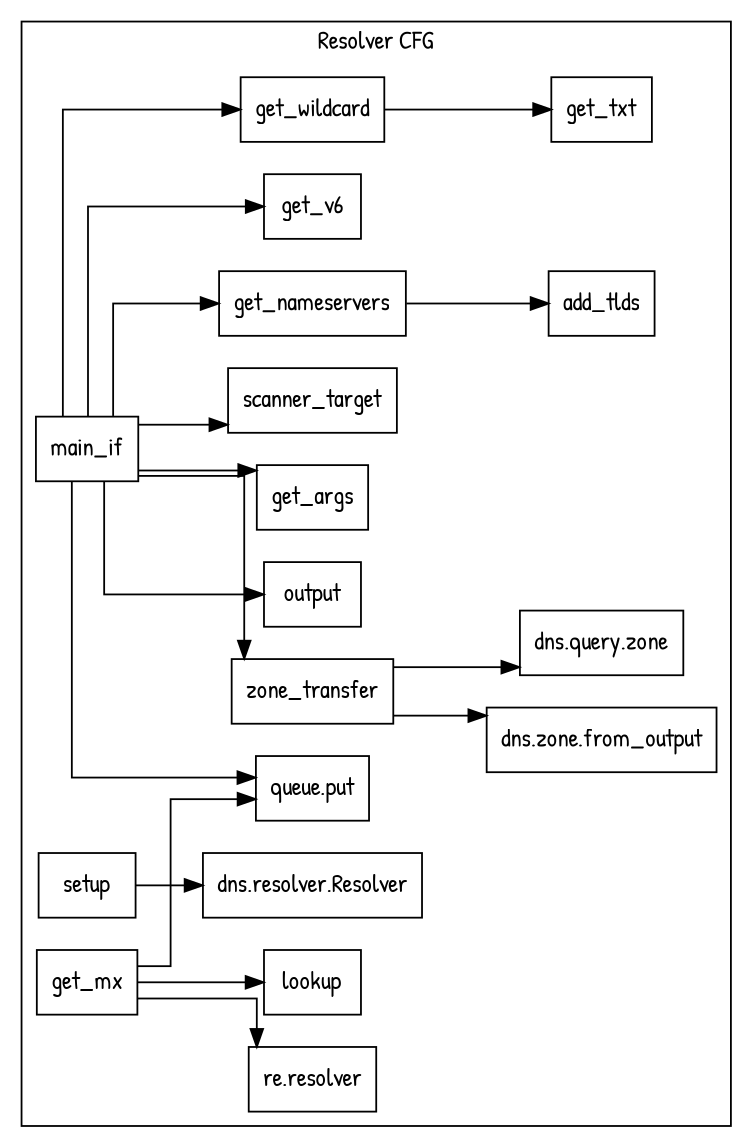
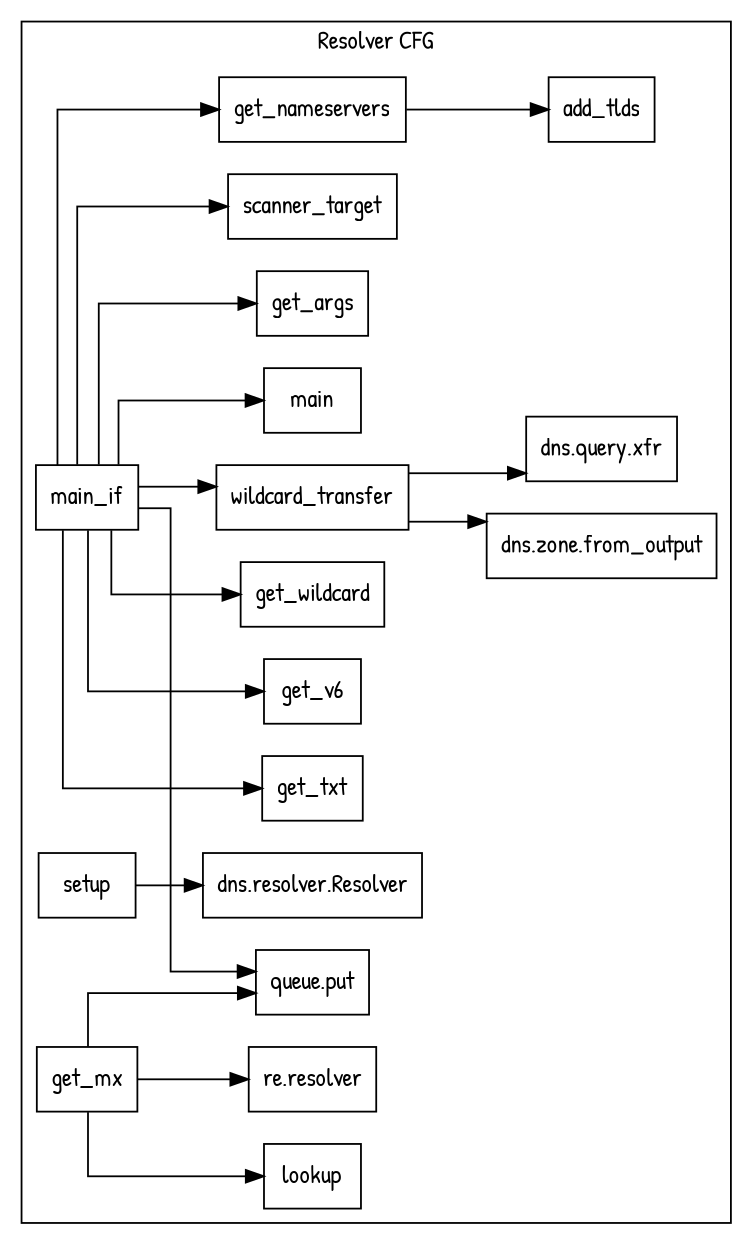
(459, 110) -> (63, 750)
(312, 594) -> (312, 400)
(602, 643) -> (602, 449)
(312, 691) -> (312, 497)
